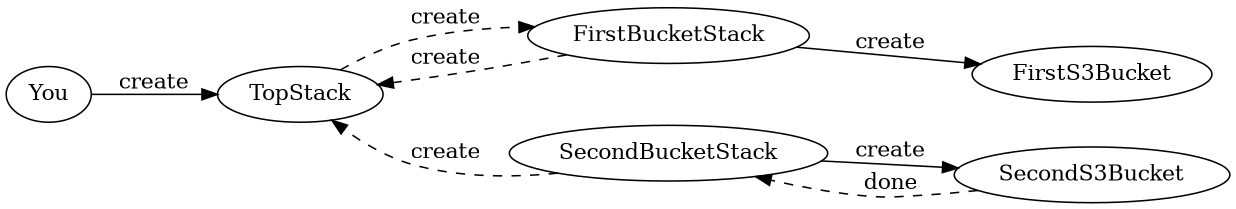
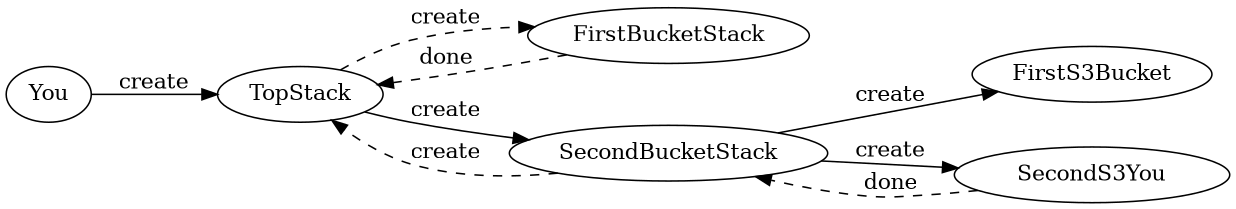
(881, 55) -> (880, 114)
(446, 58) -> (446, 58)
none -> (439, 127)
(1092, 175) -> (1092, 175)
